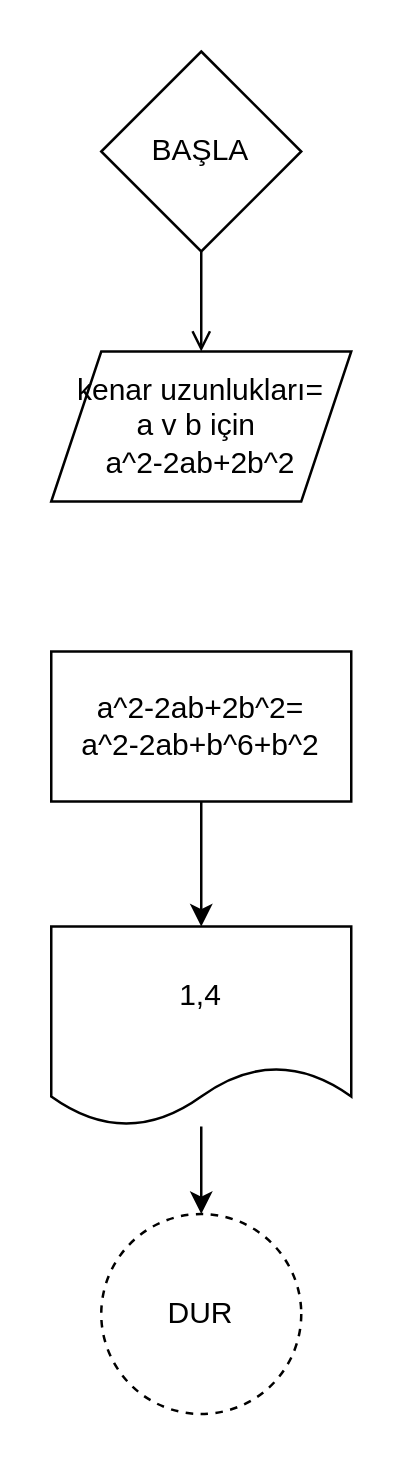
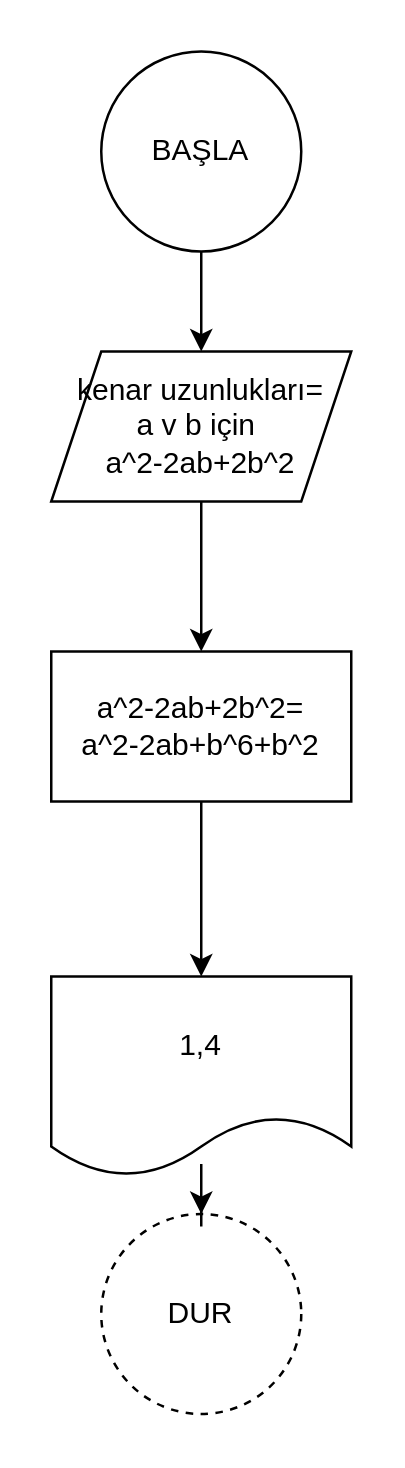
(201, 151) -> (201, 151)
(201, 337) -> (201, 333)
none -> (201, 568)
(201, 1026) -> (201, 1076)
